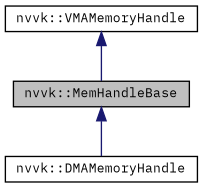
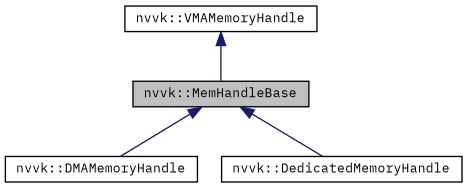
none -> (342, 169)
